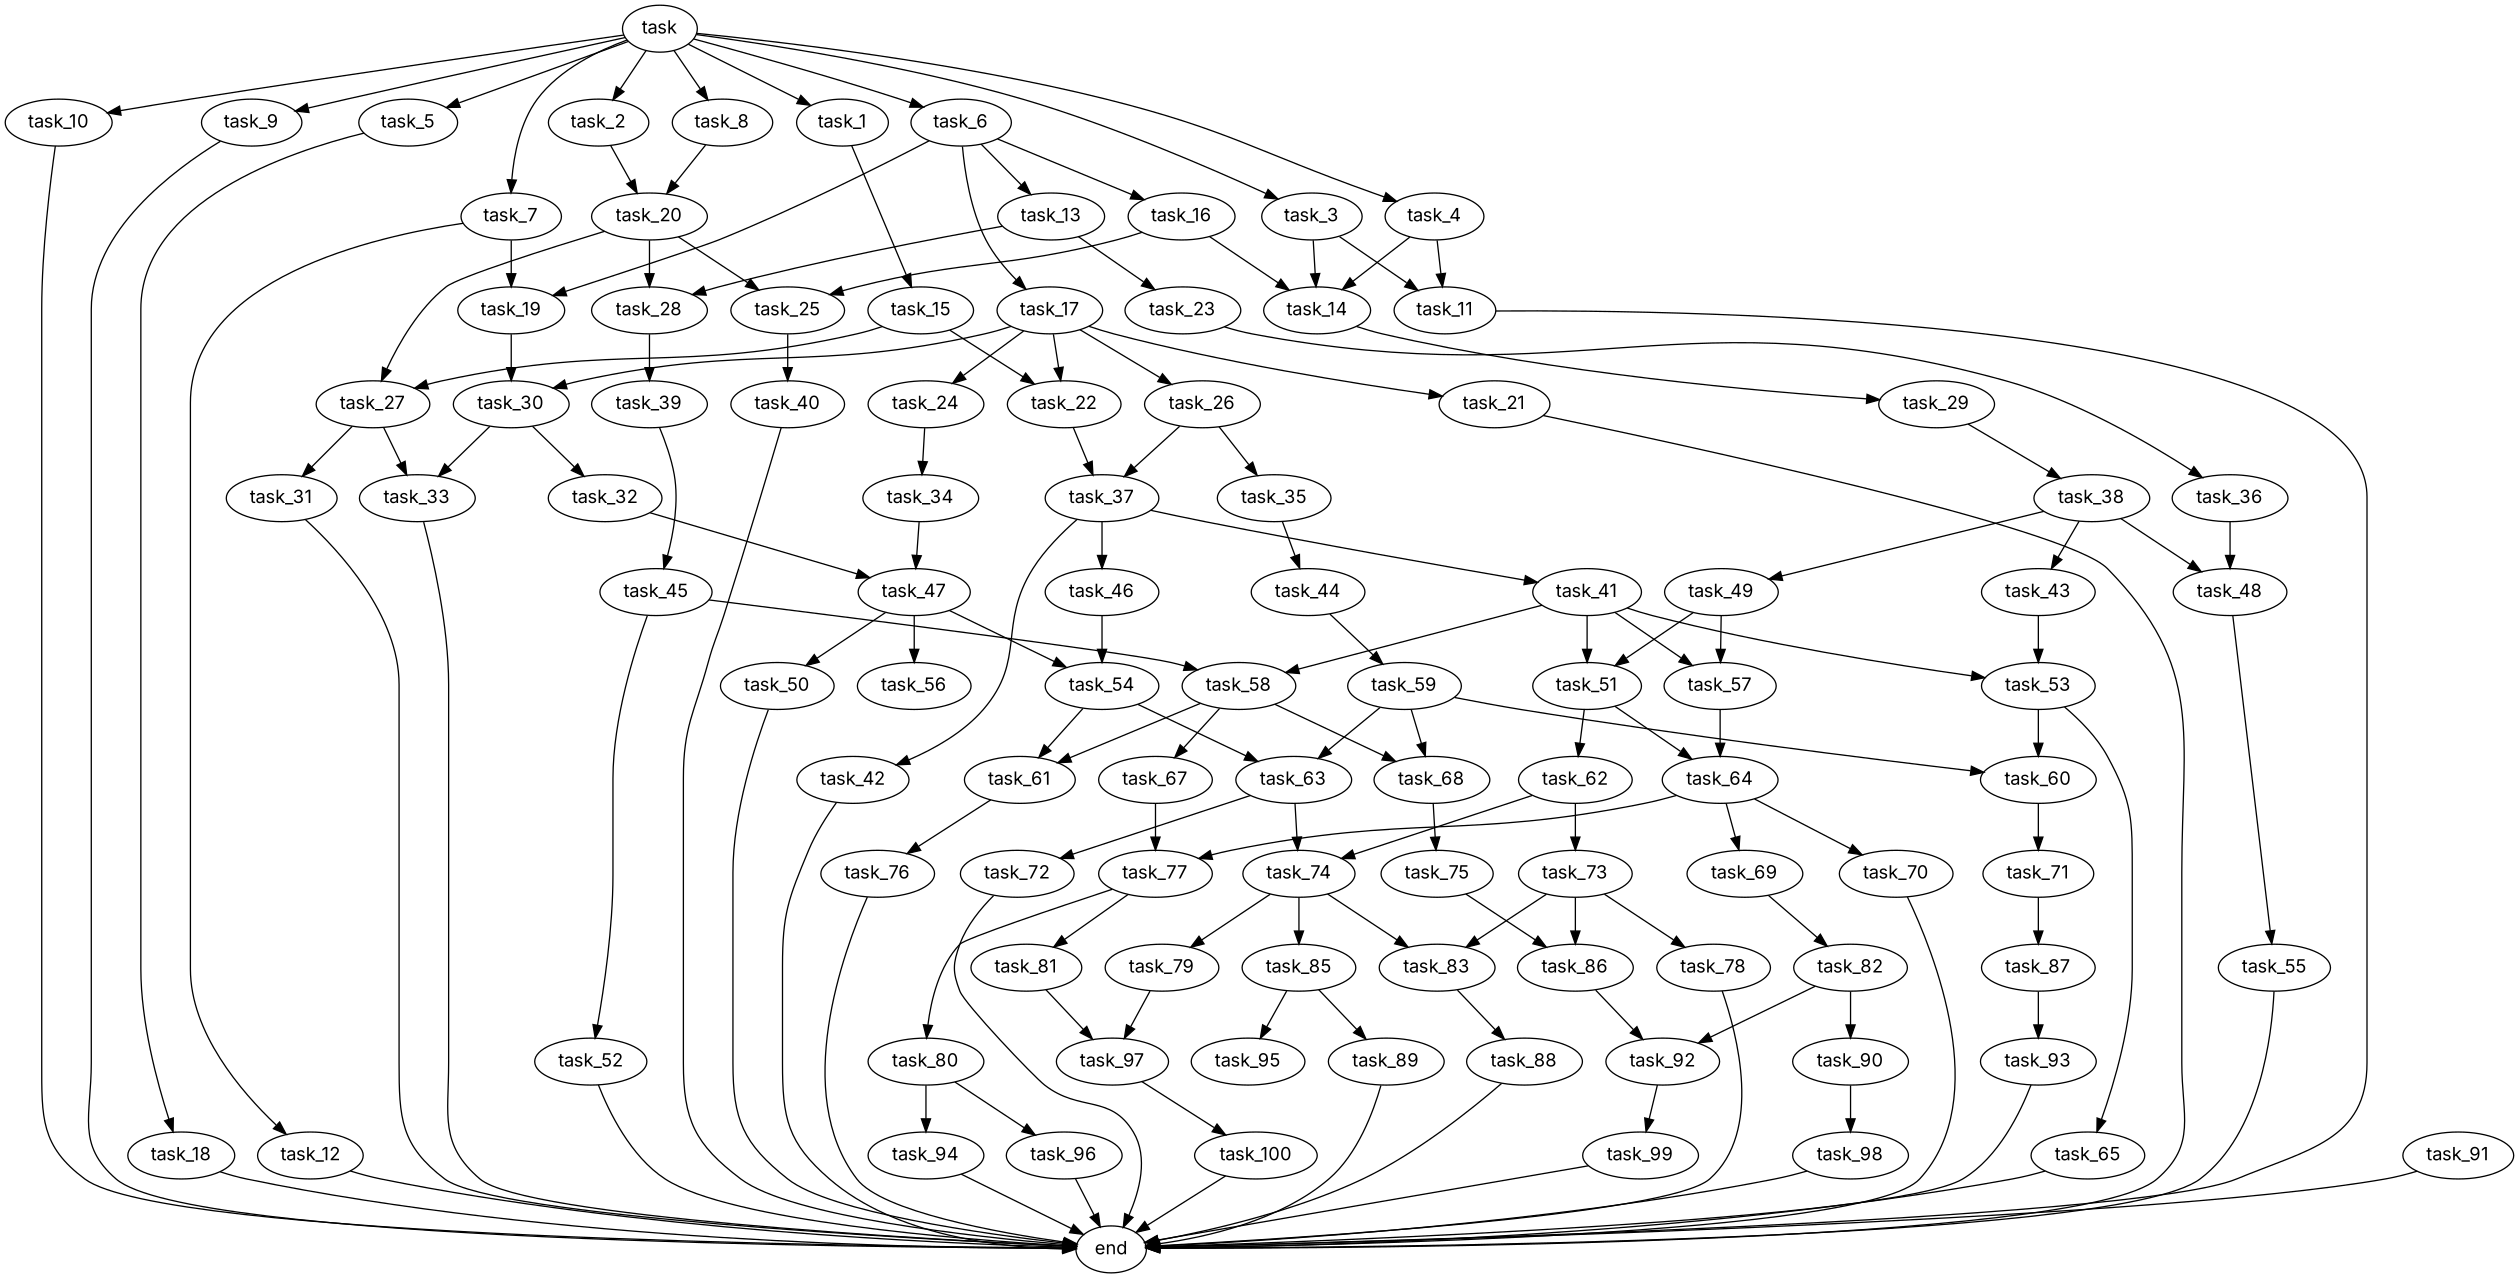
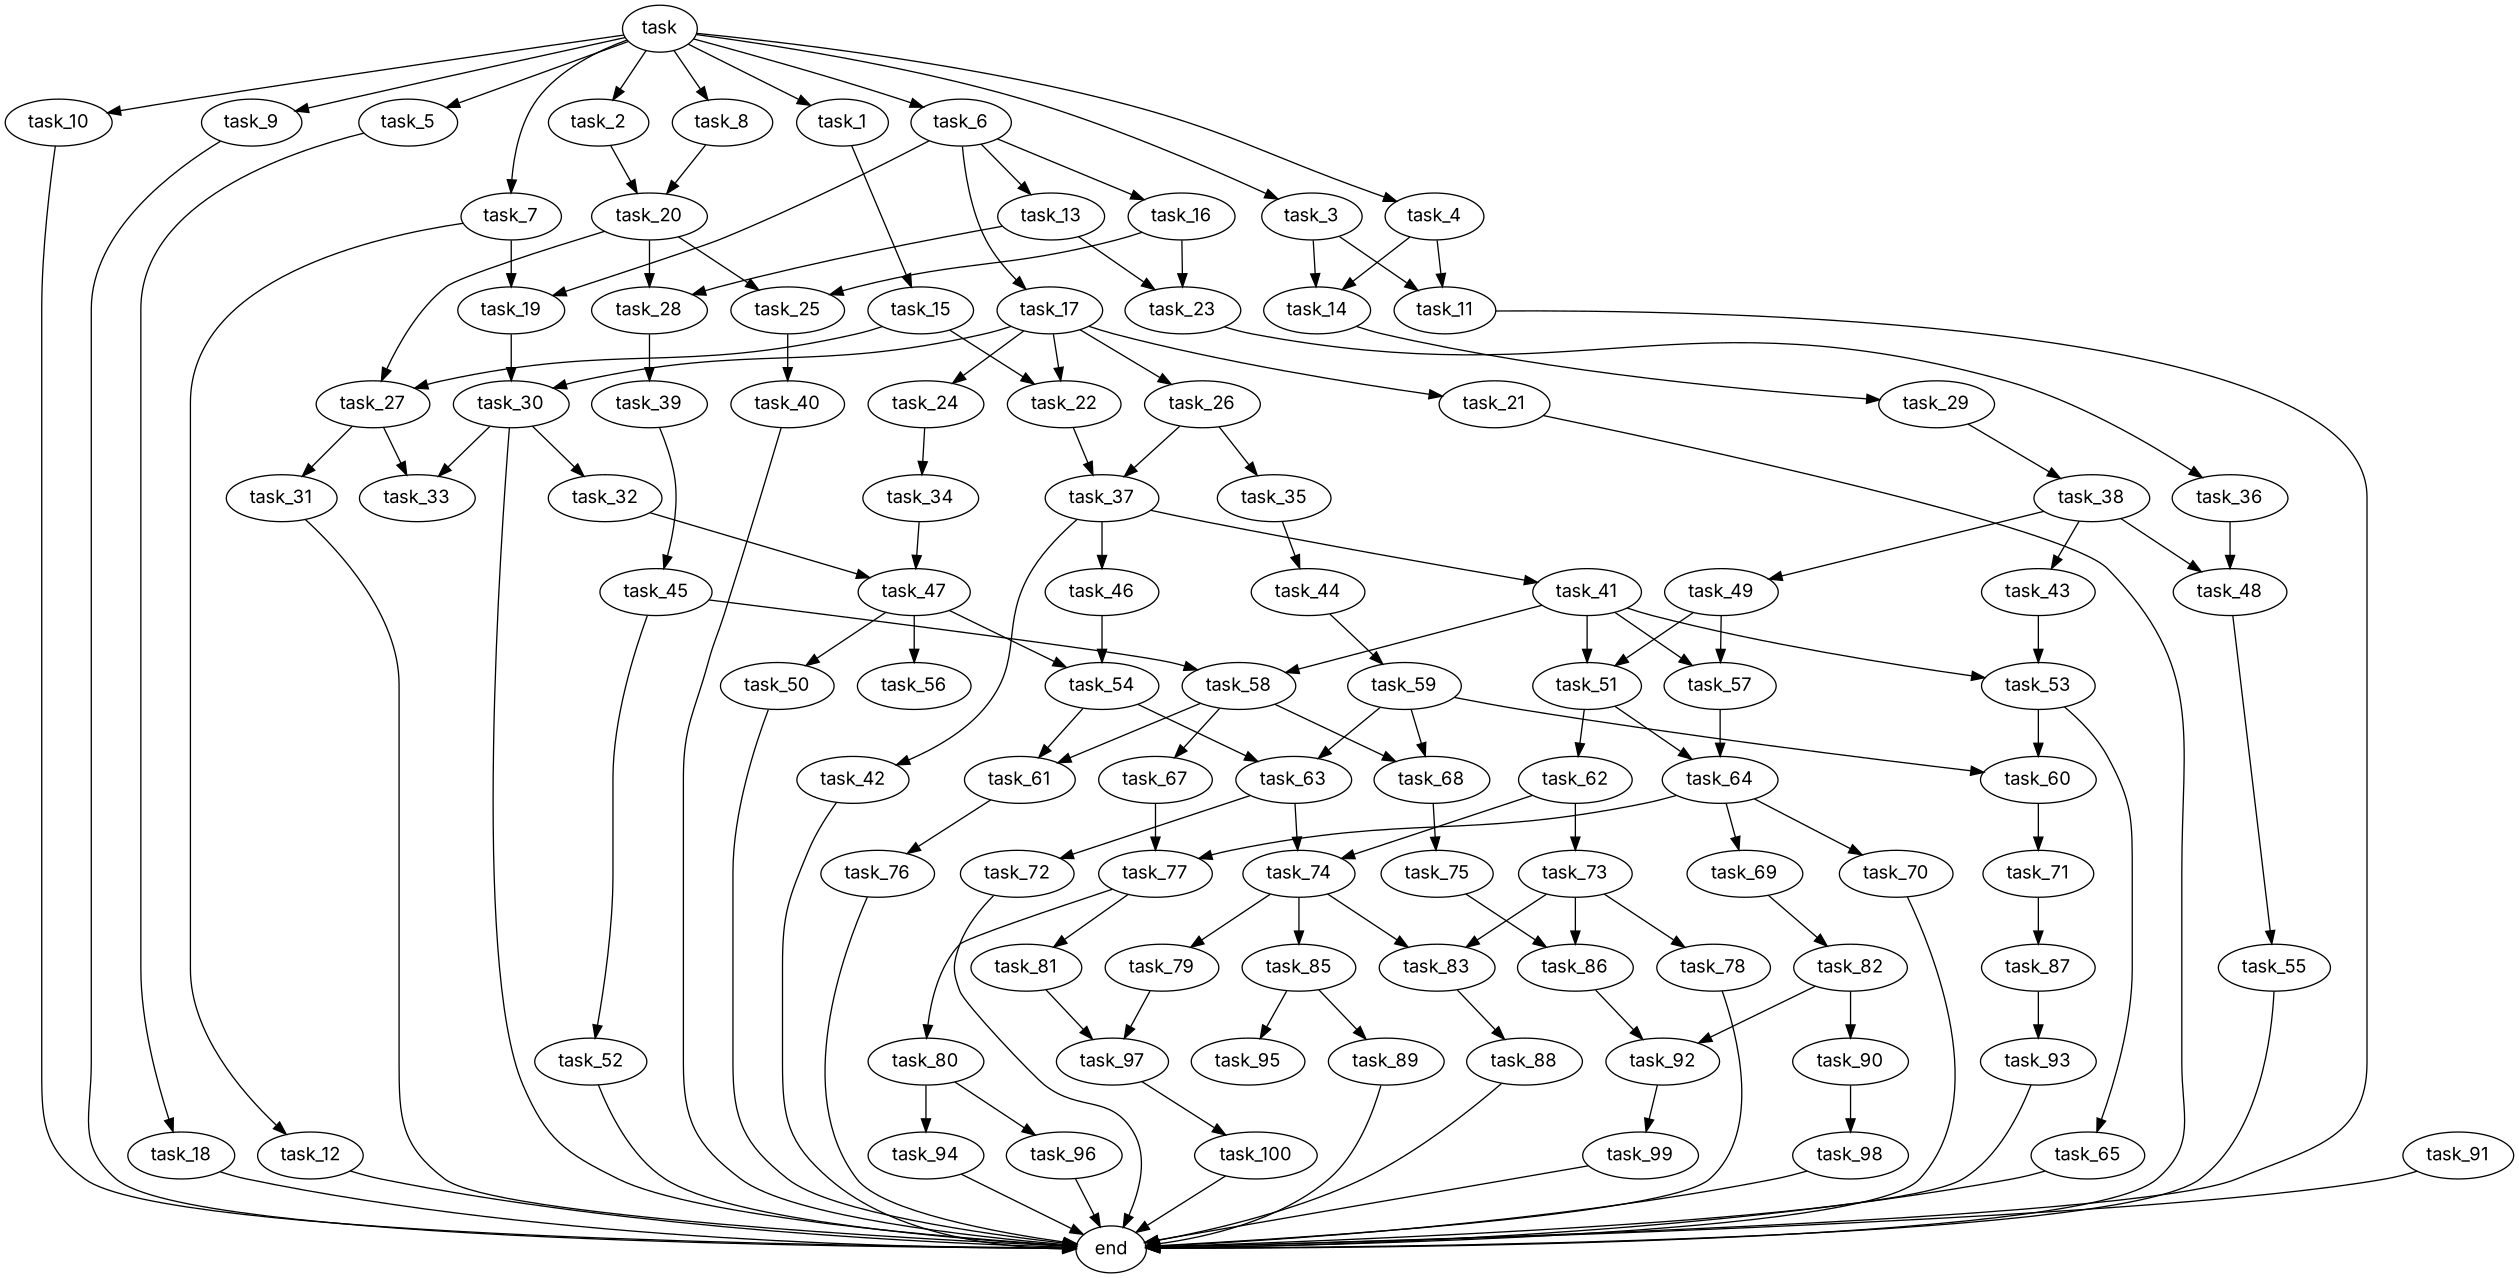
(1244, 260) -> (1182, 257)
(455, 1148) -> (514, 1051)
